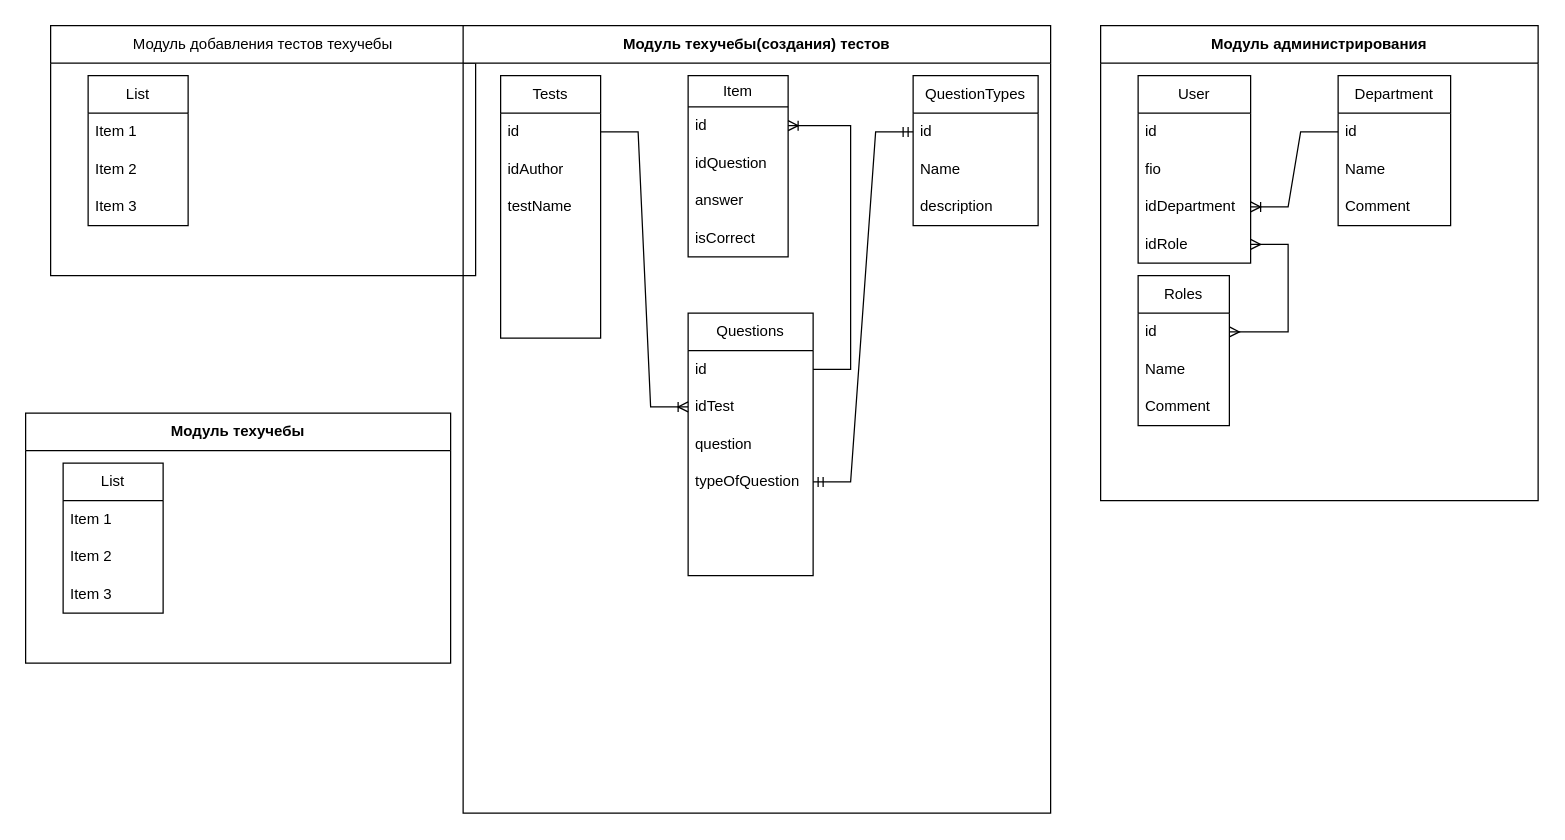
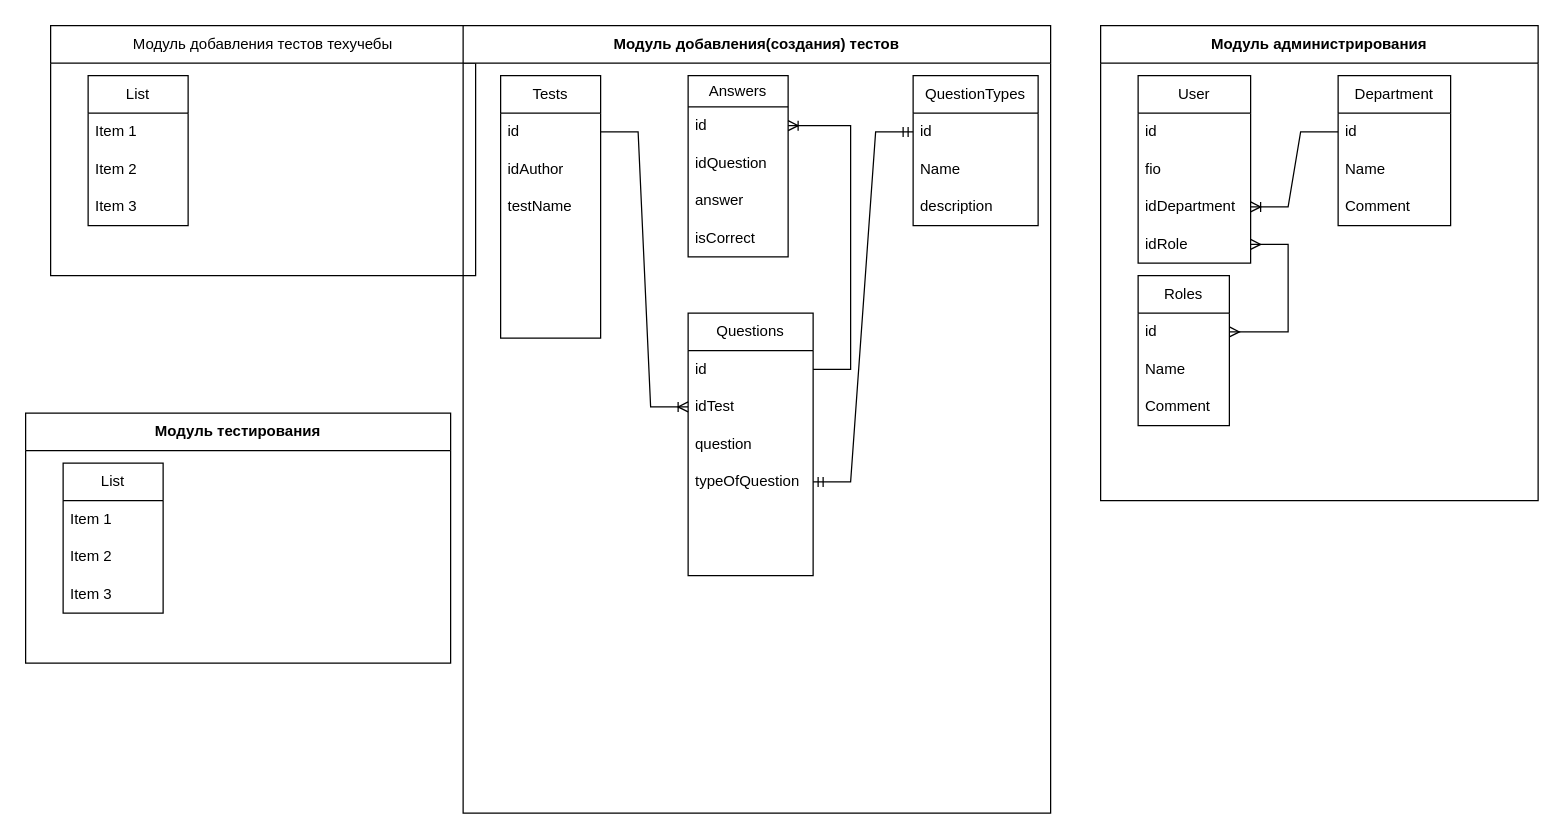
(757, 44) -> (757, 44)
(738, 92) -> (738, 92)
(238, 432) -> (238, 432)
